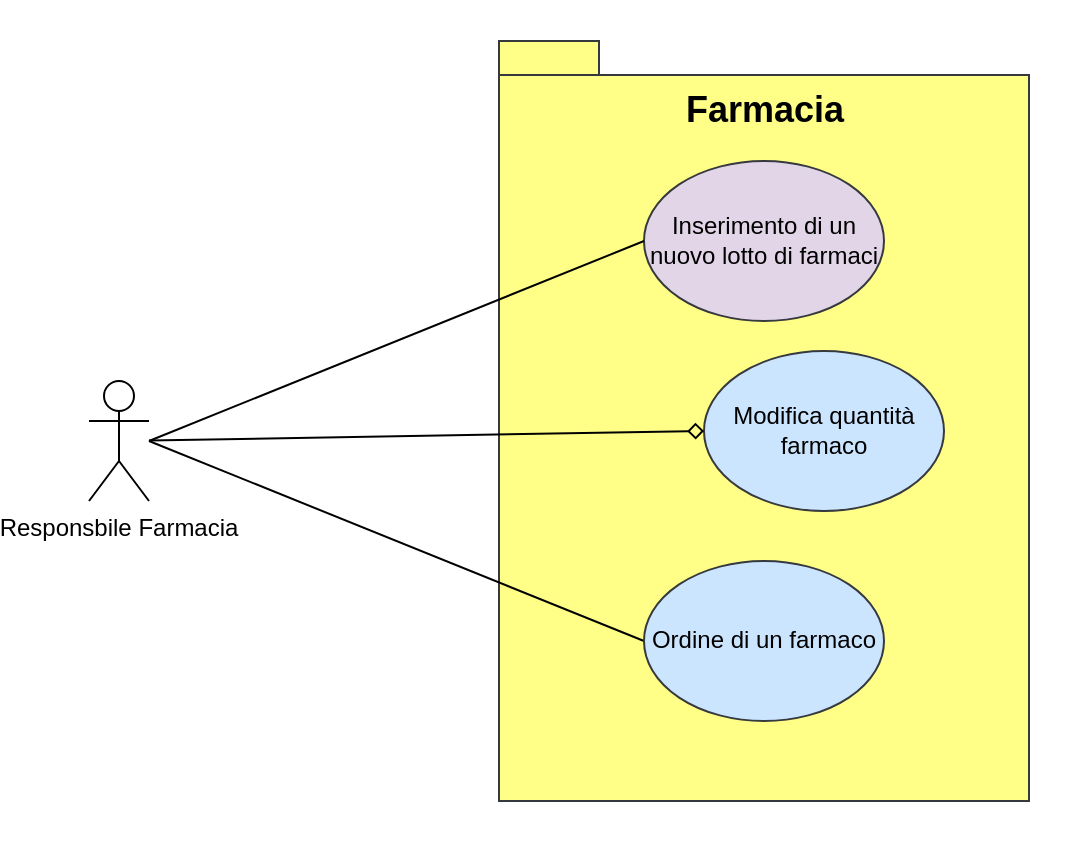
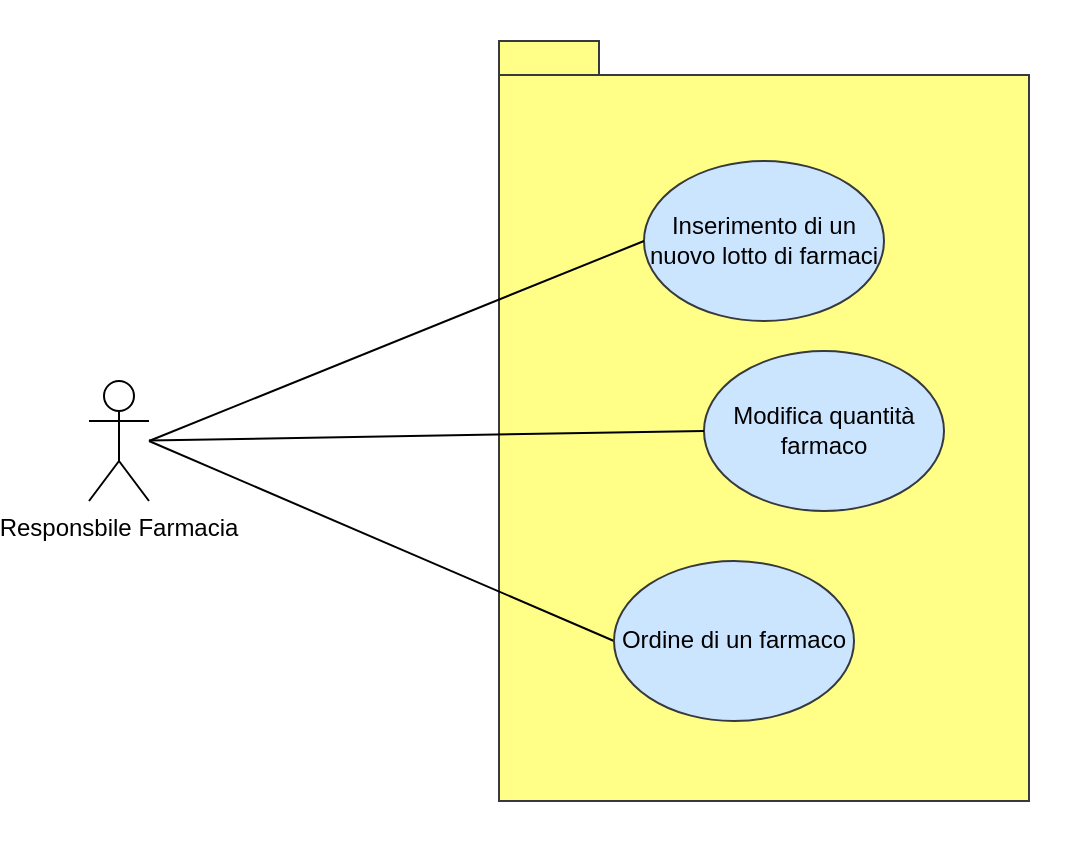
(764, 111) -> none
(764, 241) -> (764, 241)
(688, 431) -> (695, 431)
(764, 641) -> (734, 641)
